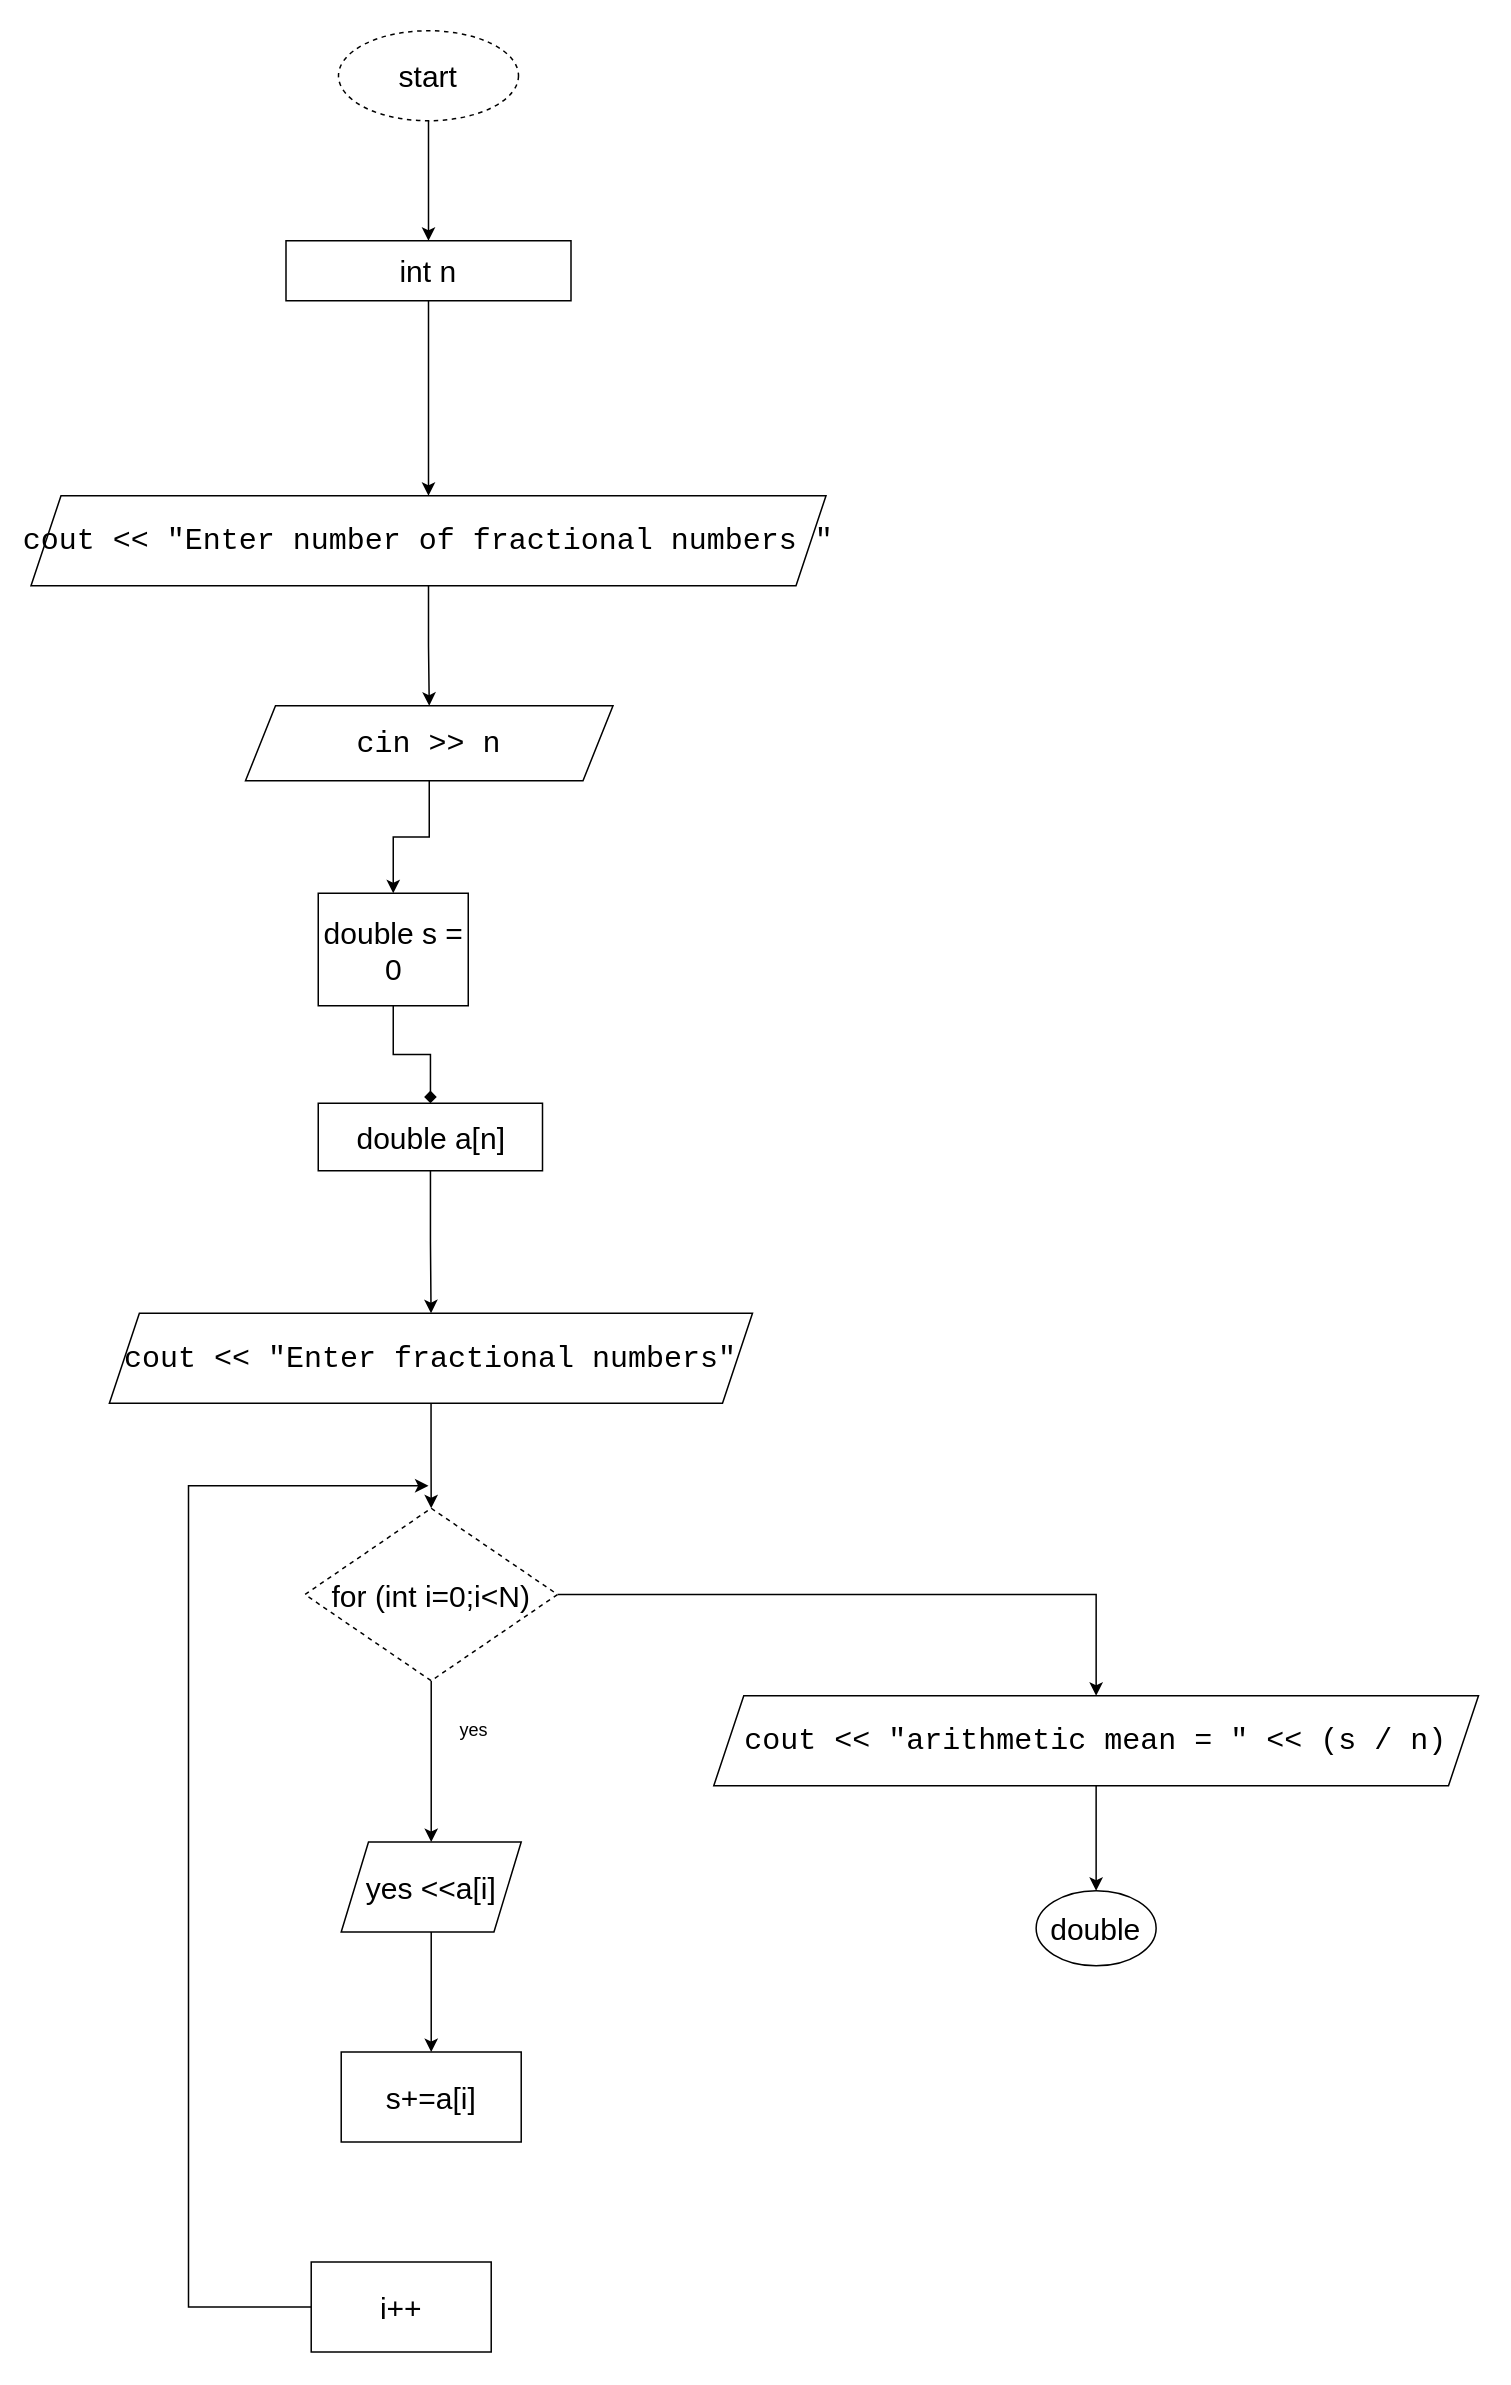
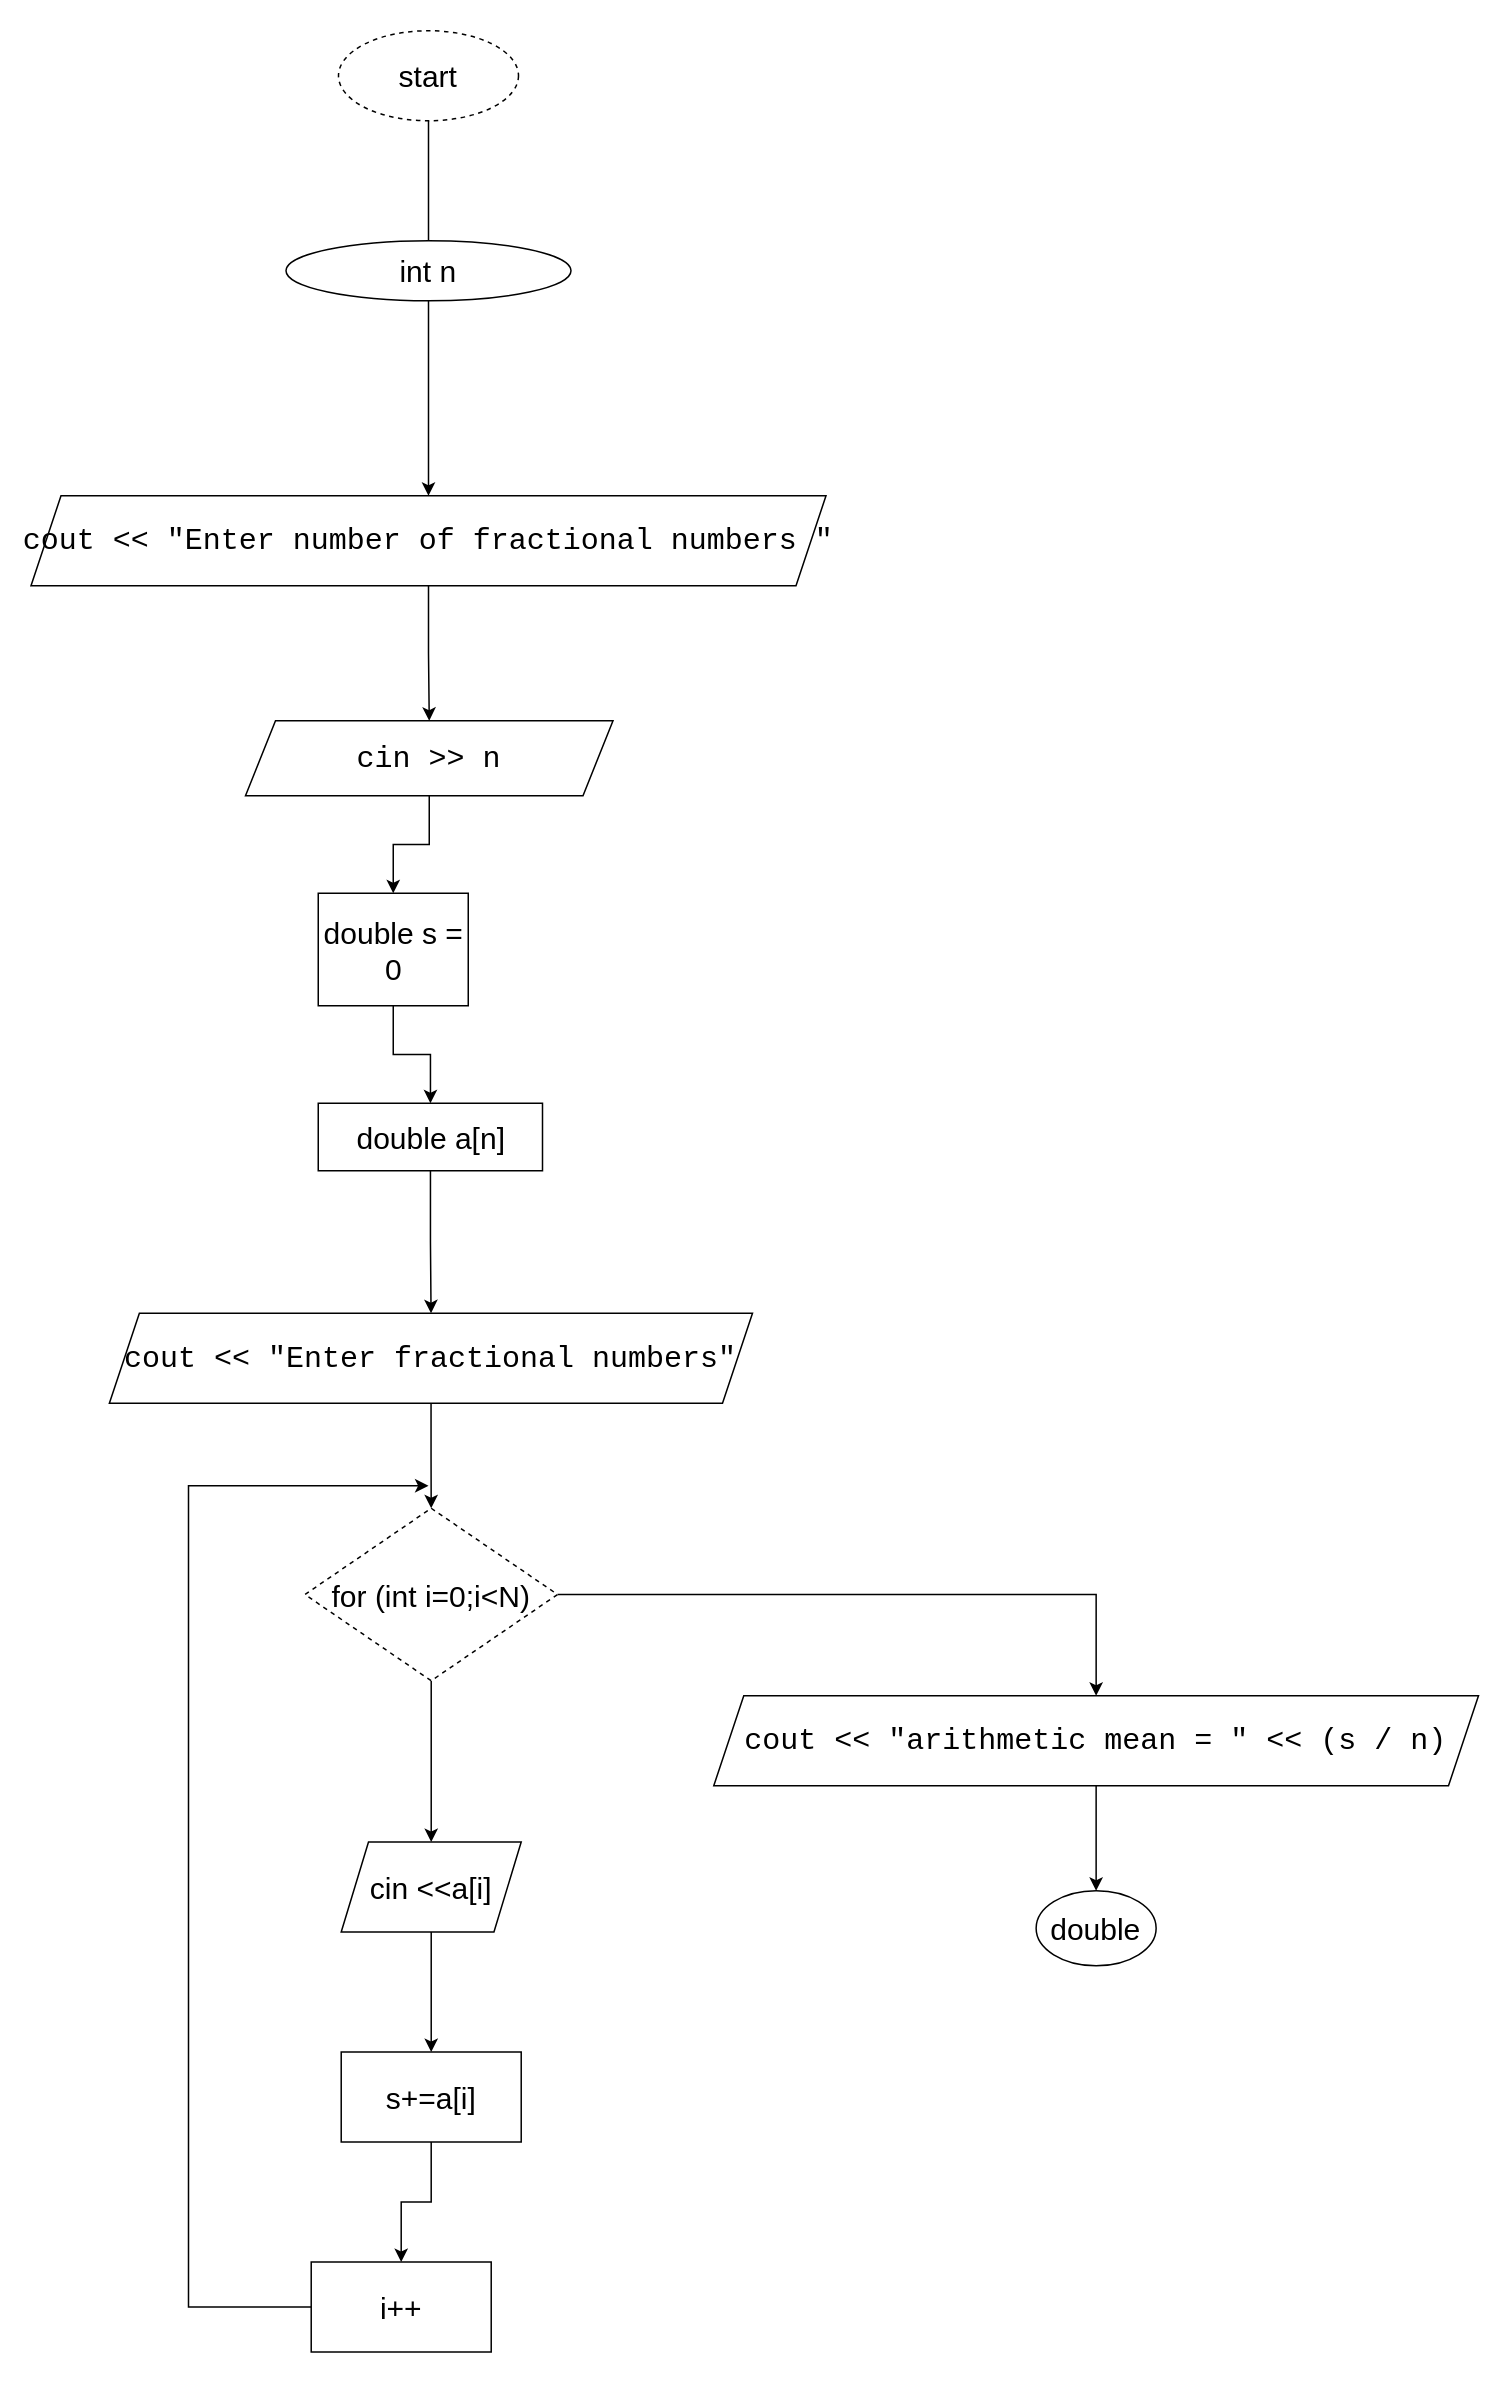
(428, 229) -> (428, 233)
(428, 271) -> (428, 271)
(429, 743) -> (429, 758)
(430, 1090) -> (430, 1091)
(473, 1730) -> none
(431, 1888) -> (431, 1888)
none -> (421, 2202)
